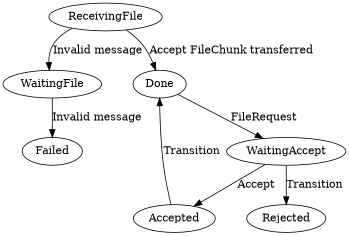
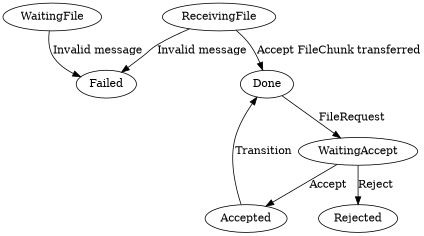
(55, 42) -> (157, 45)
(314, 185) -> (376, 185)
